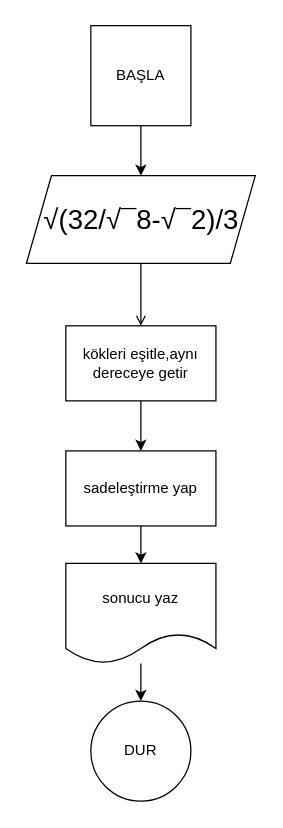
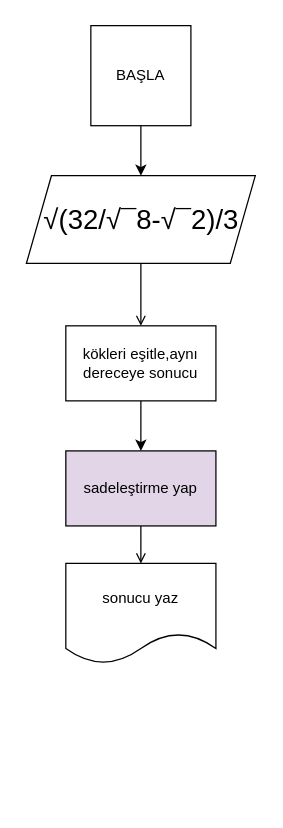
(141, 363) -> (141, 363)
(141, 488) -> (141, 488)
(141, 553) -> (141, 555)
(141, 686) -> none
(141, 751) -> none
